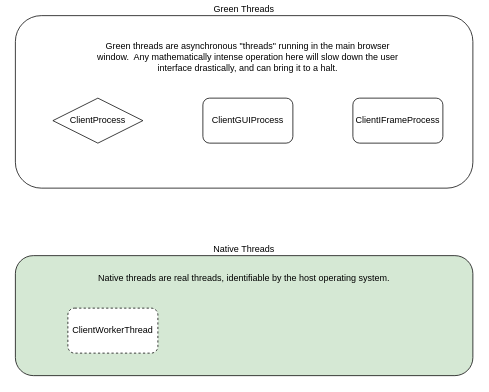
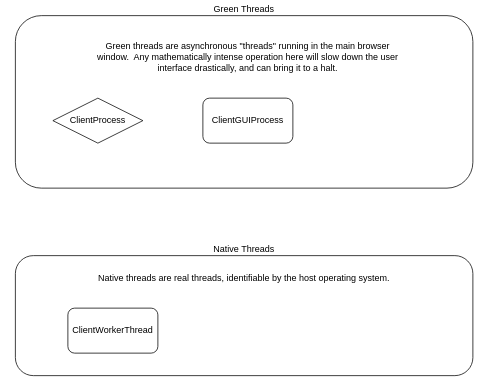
(398, 120) -> none
(244, 315) -> (244, 315)
(113, 330) -> (113, 330)
